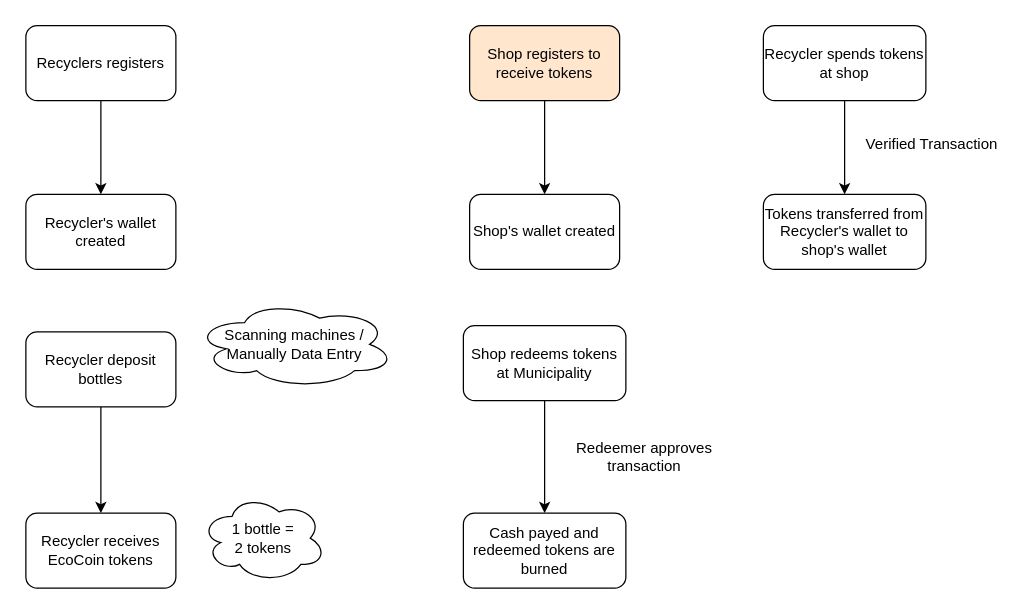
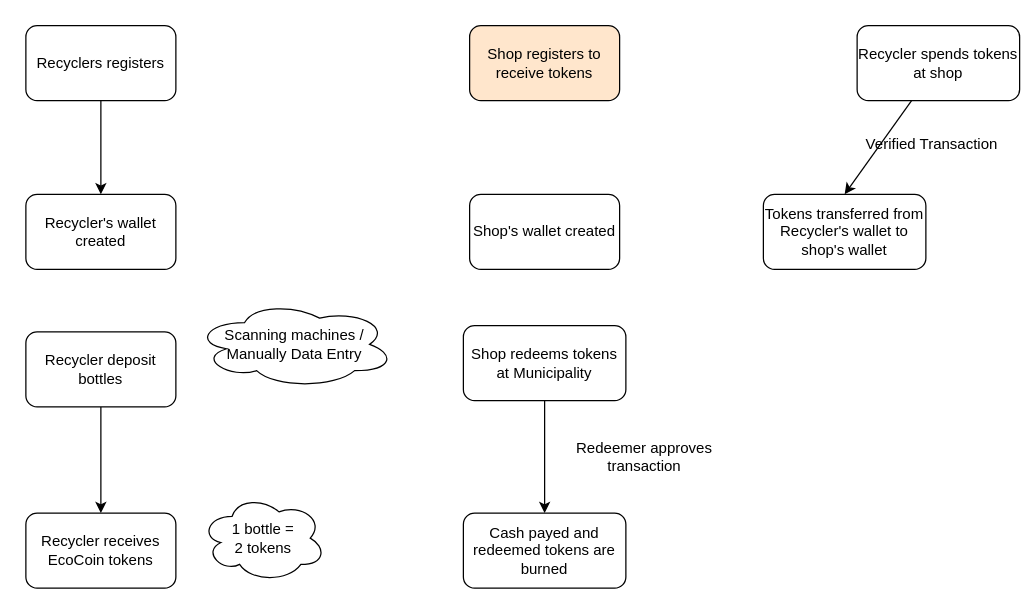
(844, 63) -> (938, 63)
(544, 143) -> none
